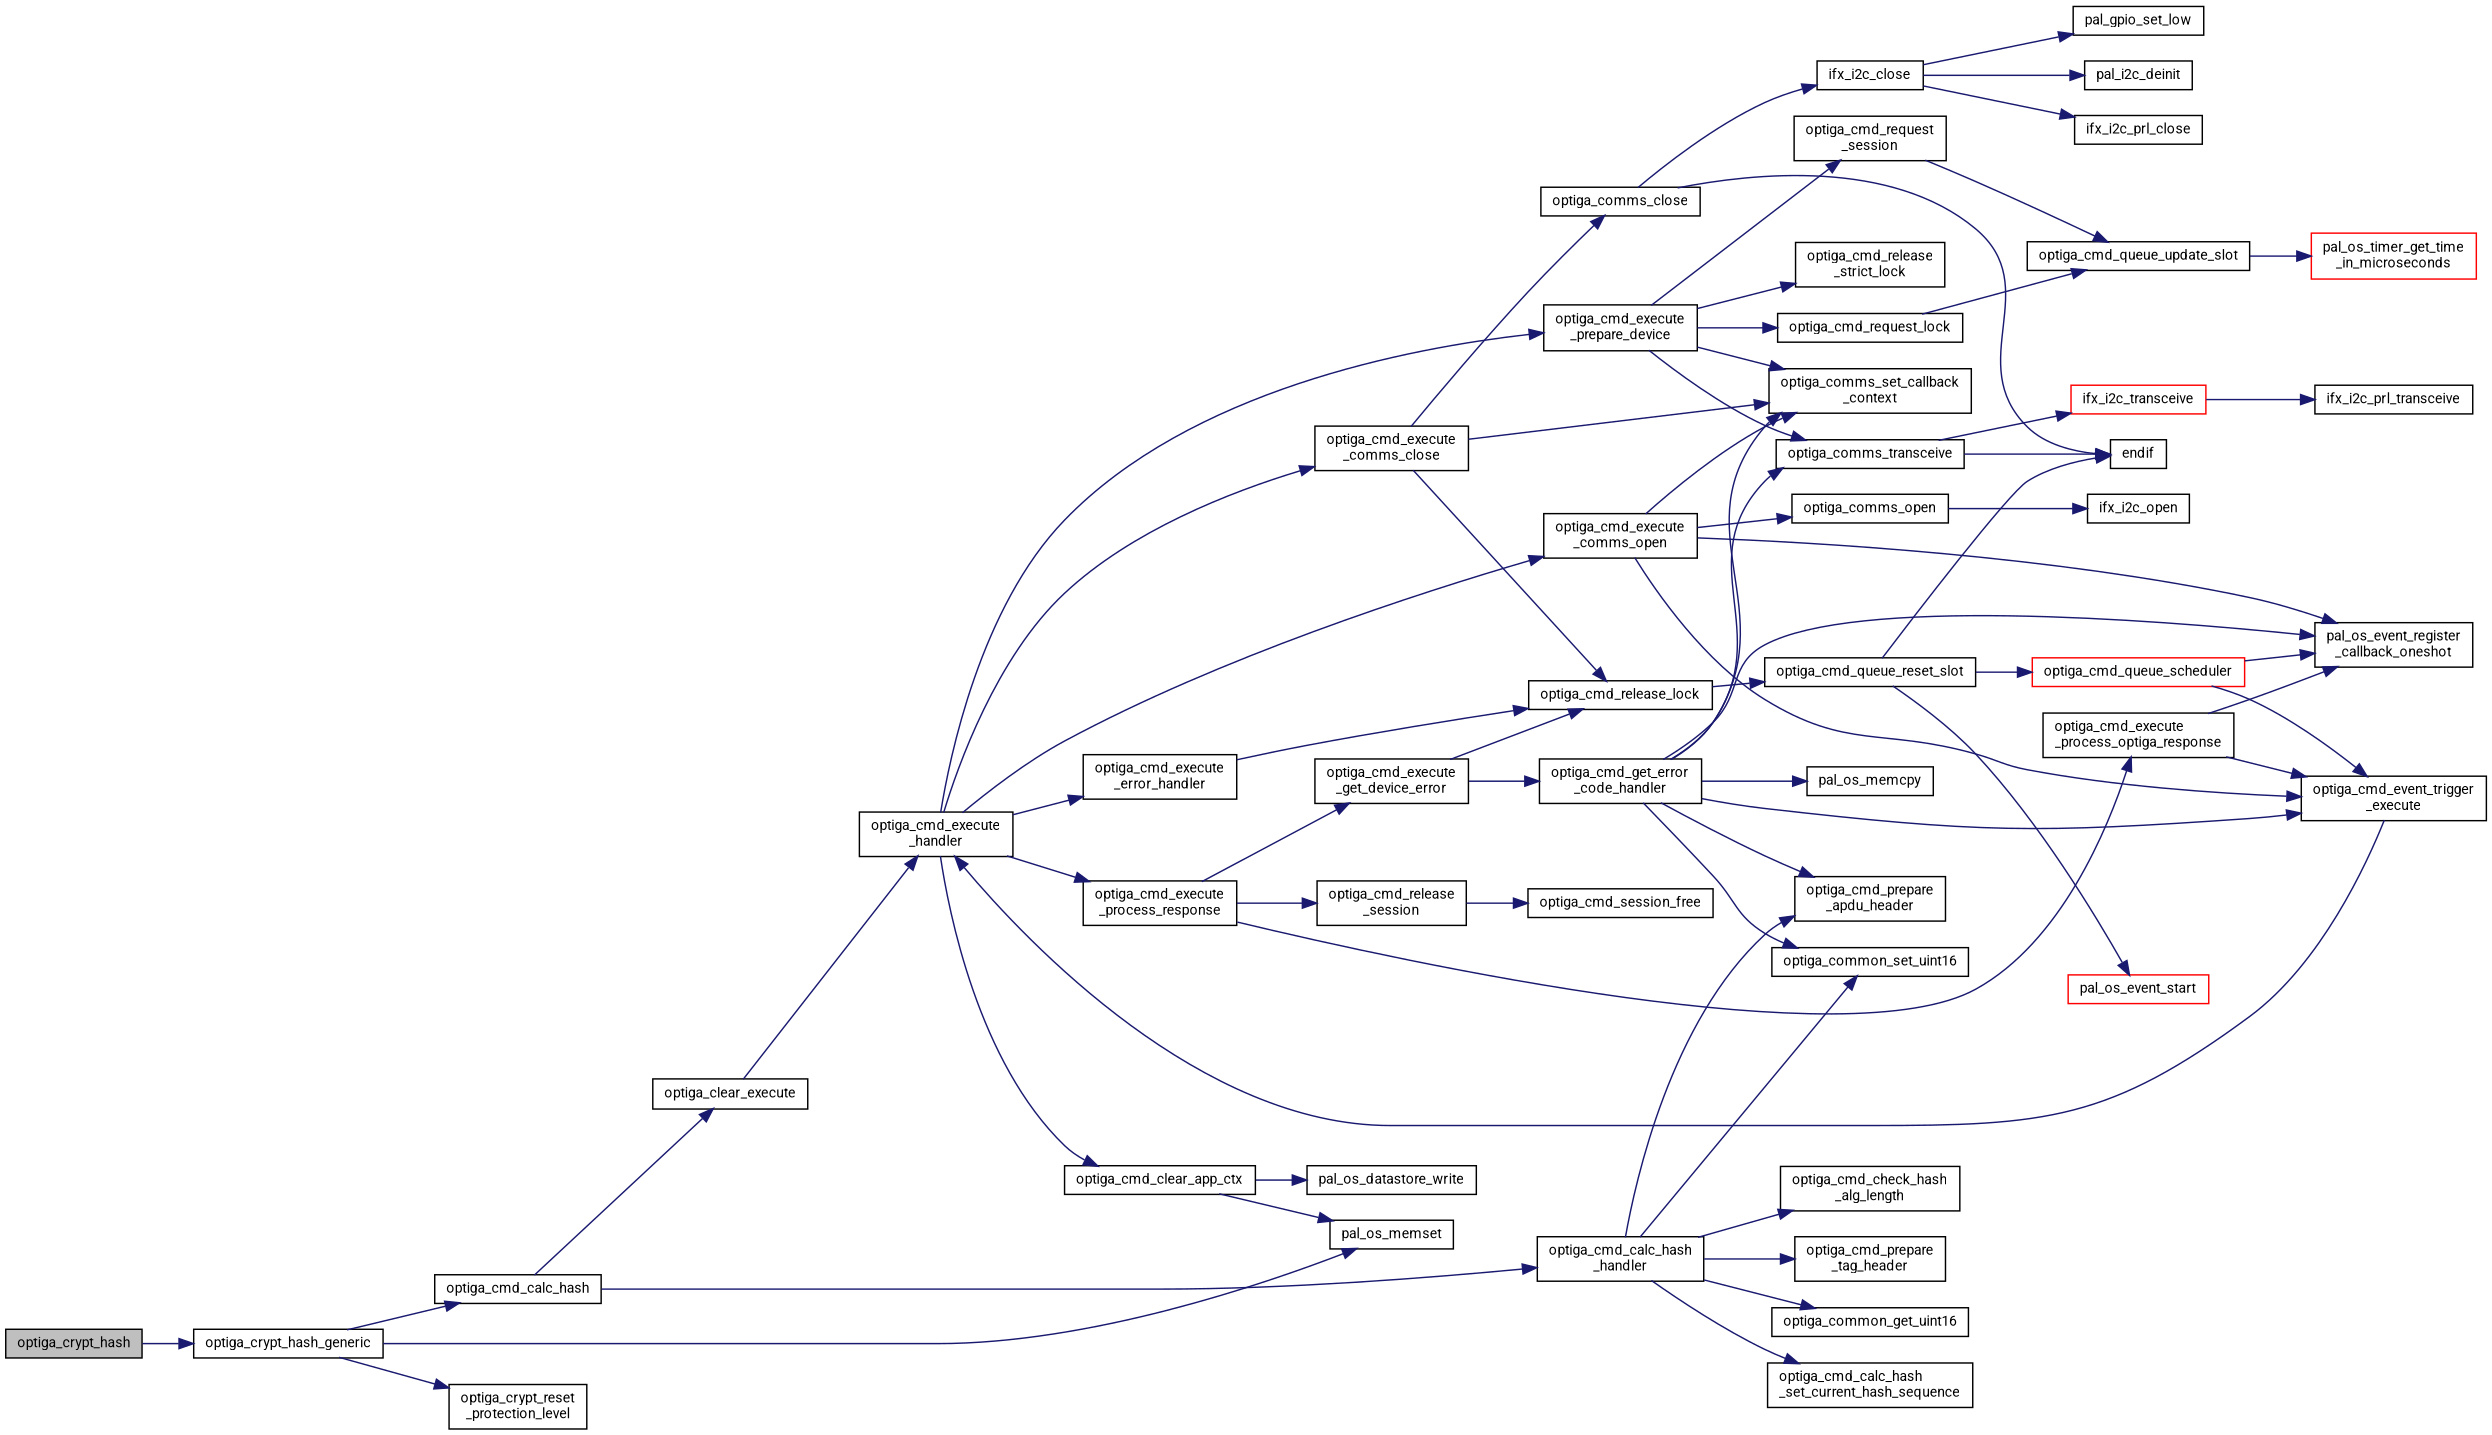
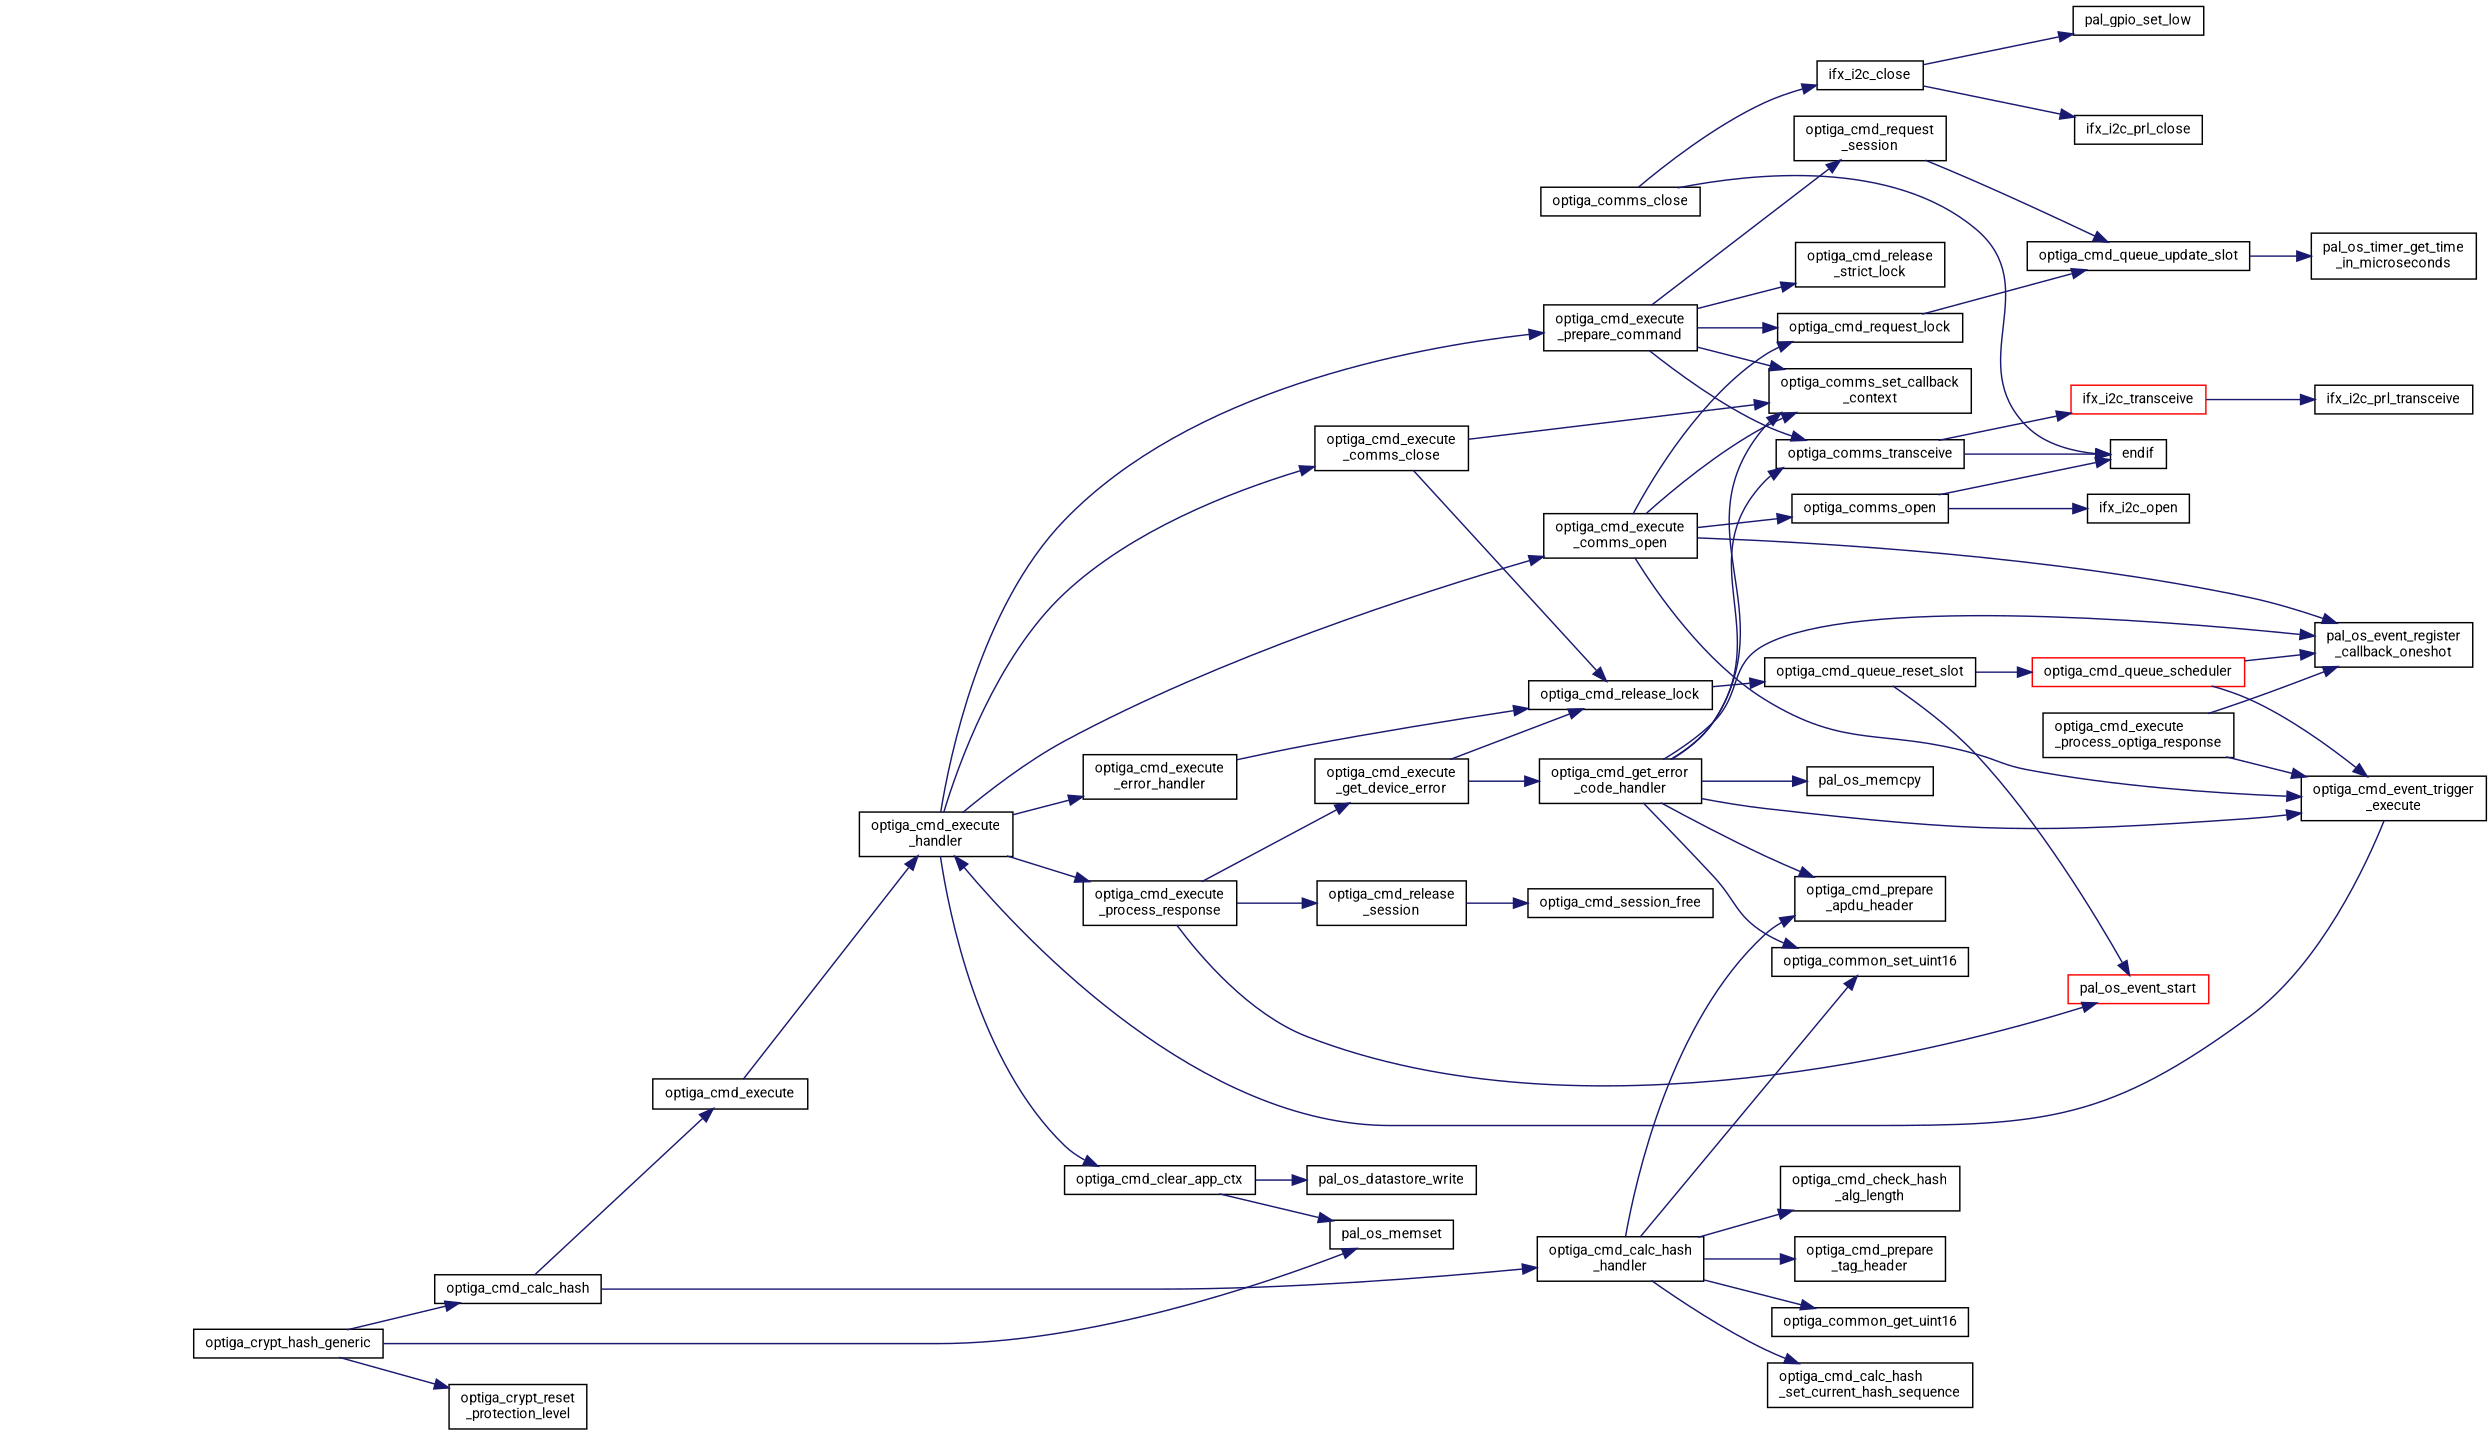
(2138, 75) -> none
(2394, 256) -> (2394, 256)
(1499, 323) -> none
(1621, 328) -> (1621, 328)
none -> (1695, 421)
(1975, 539) -> (2017, 479)
(1740, 1010) -> (1609, 1085)
(730, 1094) -> (730, 1094)
(74, 1344) -> none
